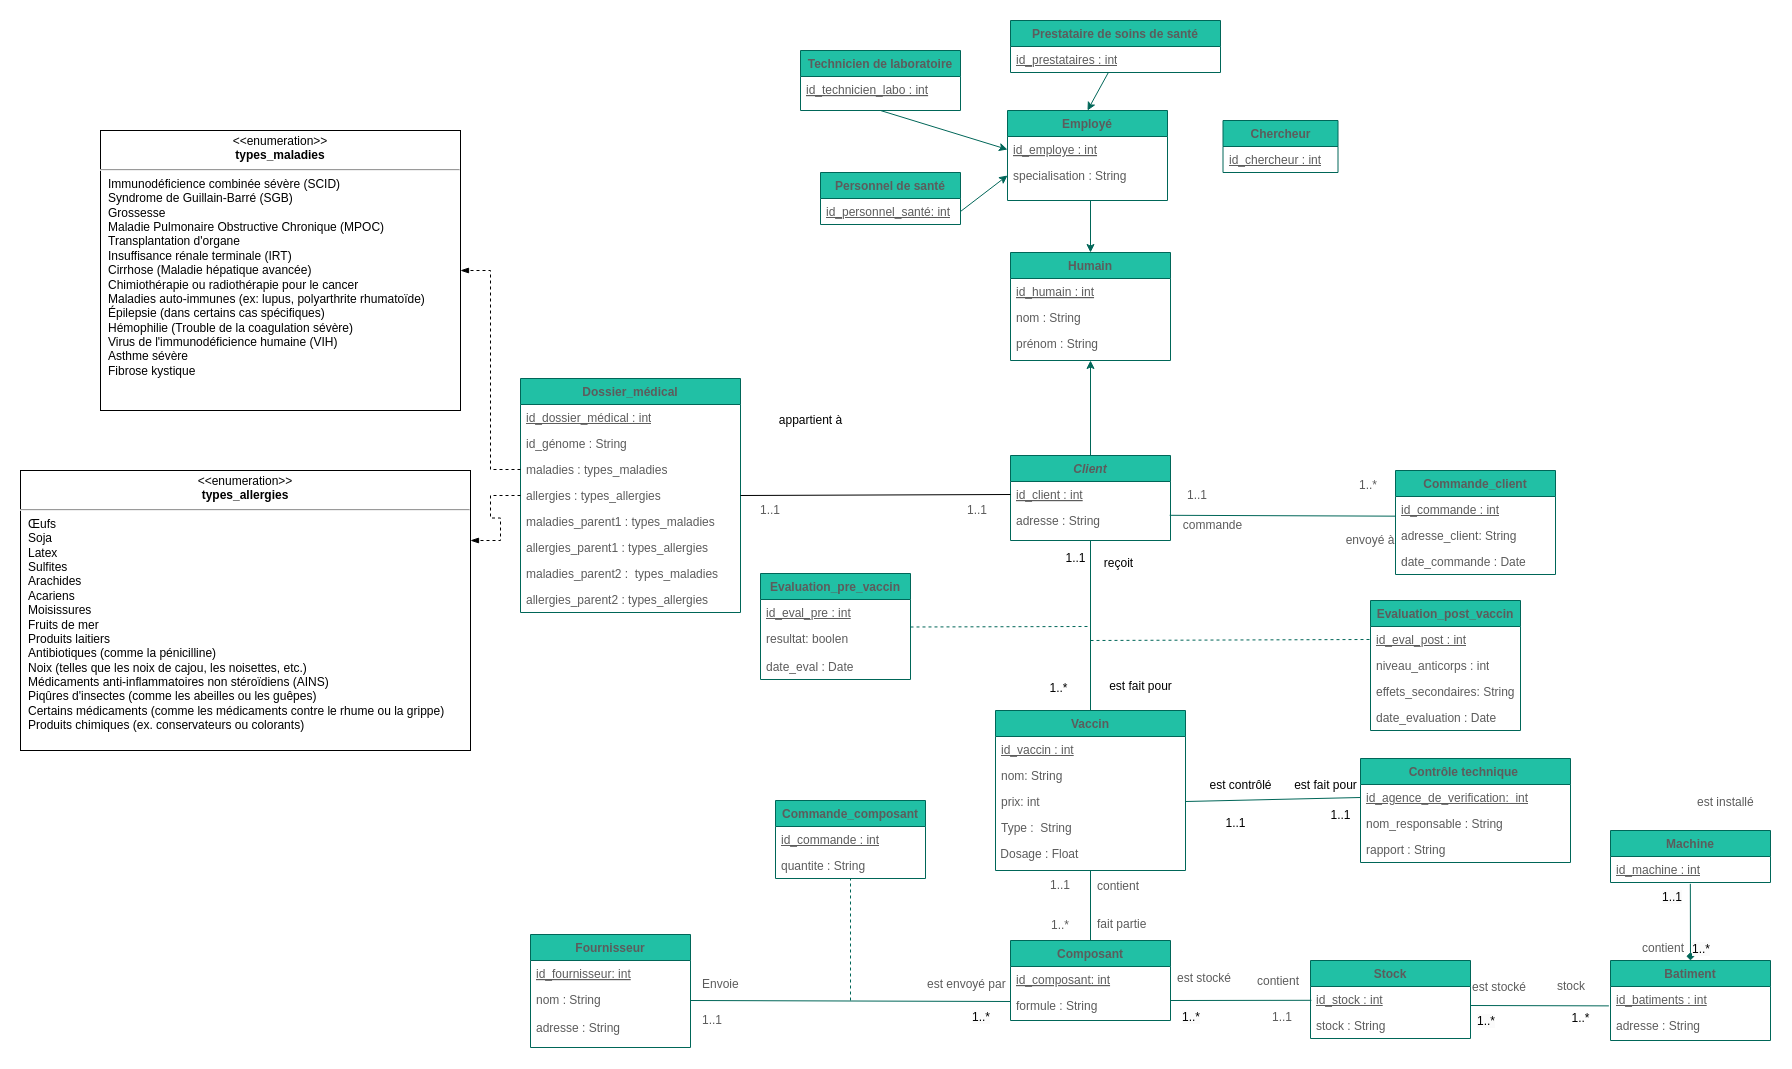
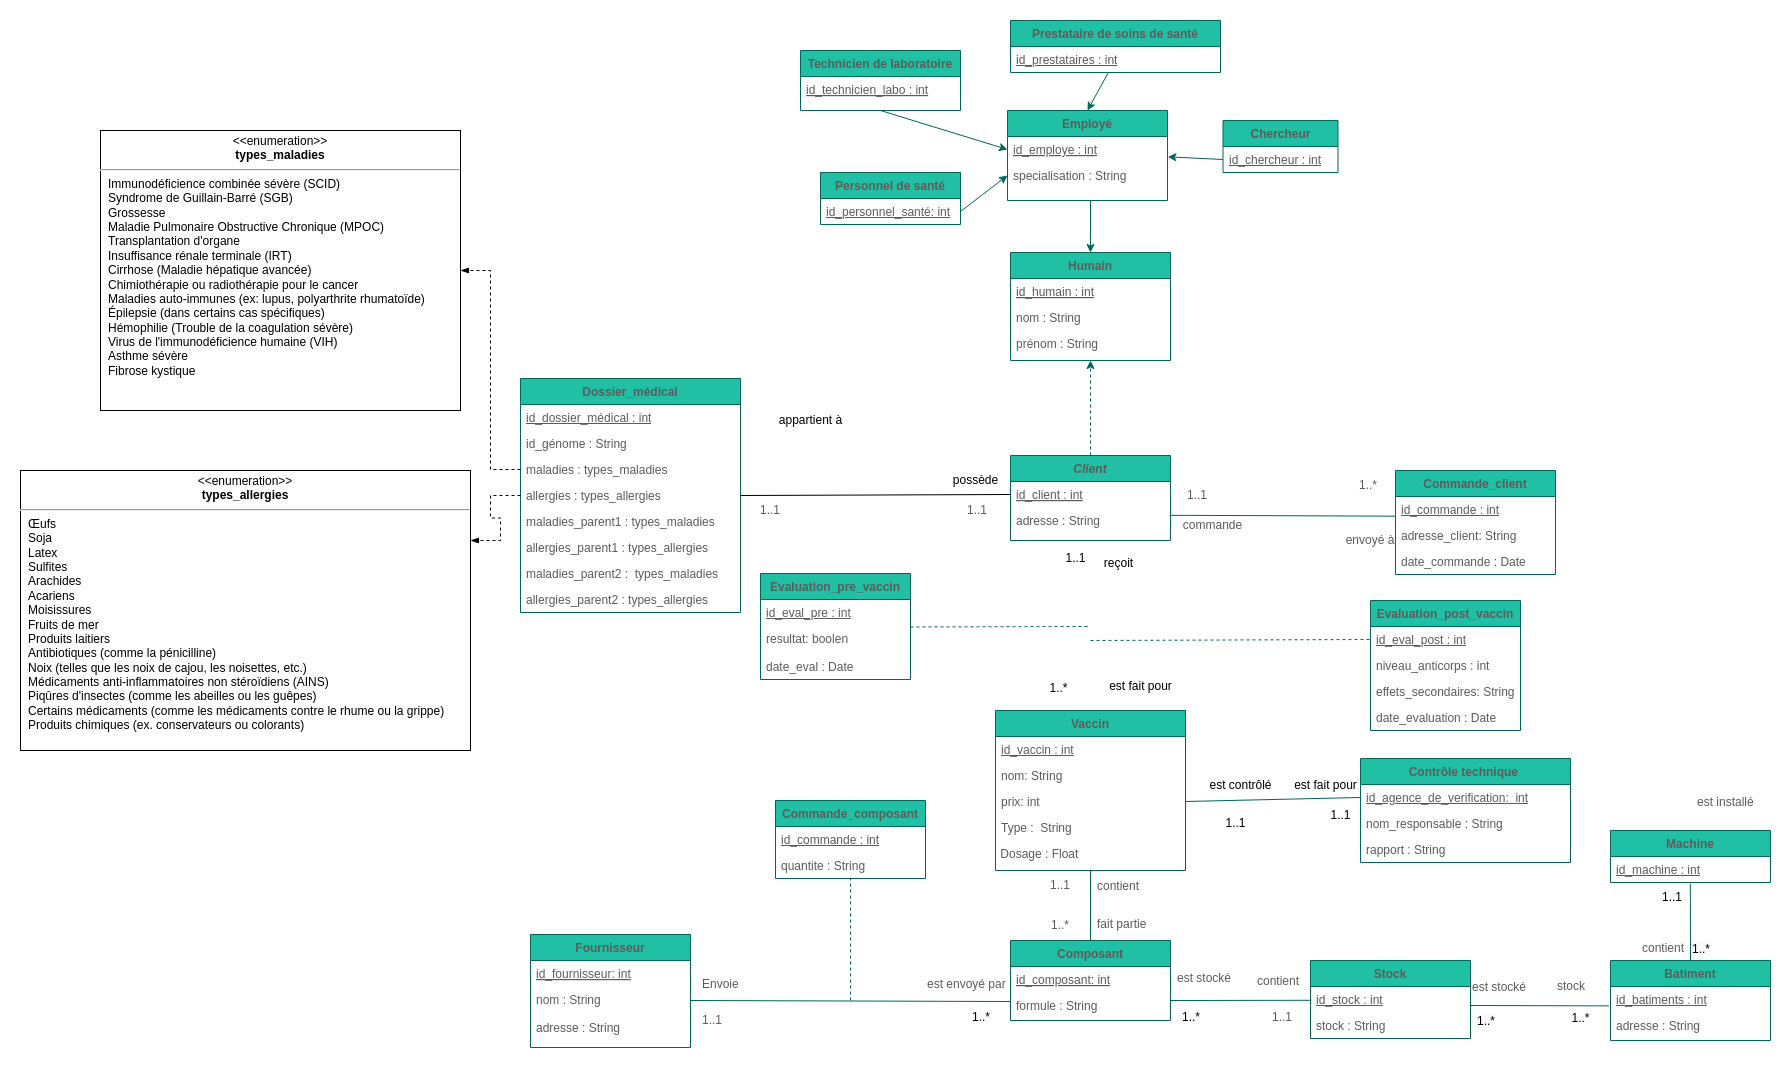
none -> (1198, 158)
(1091, 411) -> (1091, 411)
none -> (976, 481)
(1091, 625) -> none
(1690, 952) -> (1690, 955)
